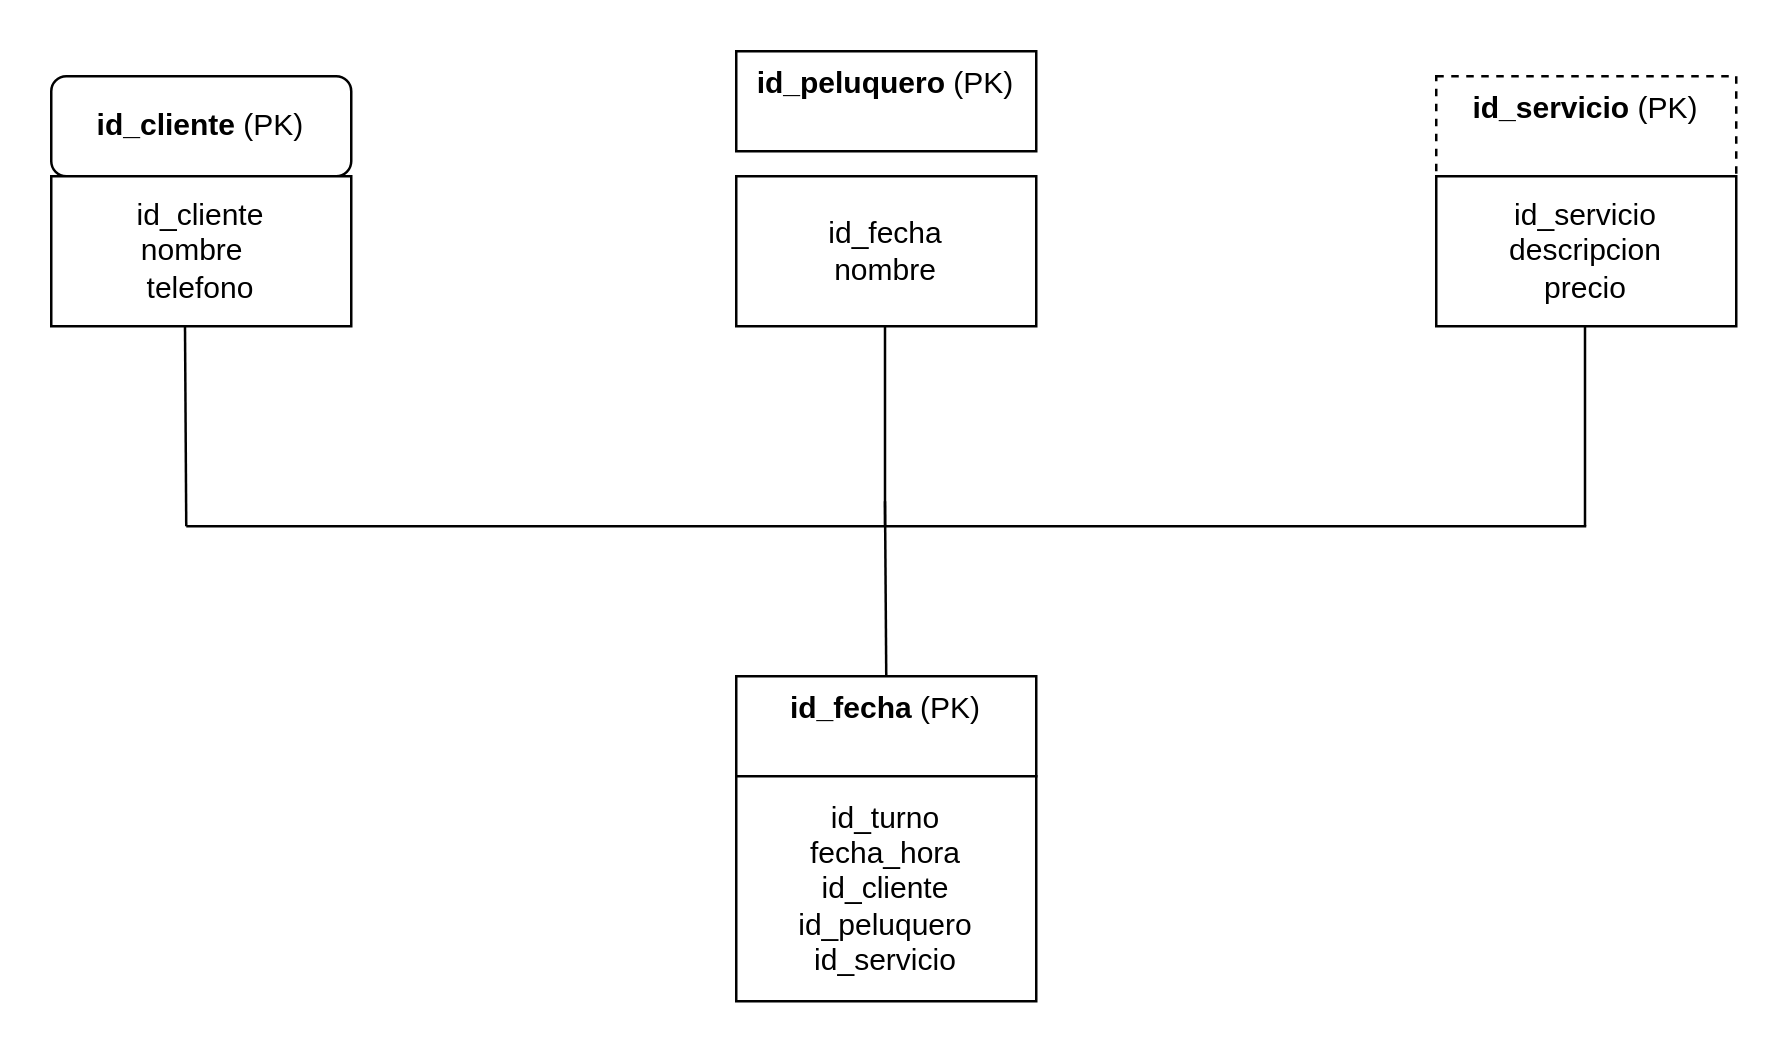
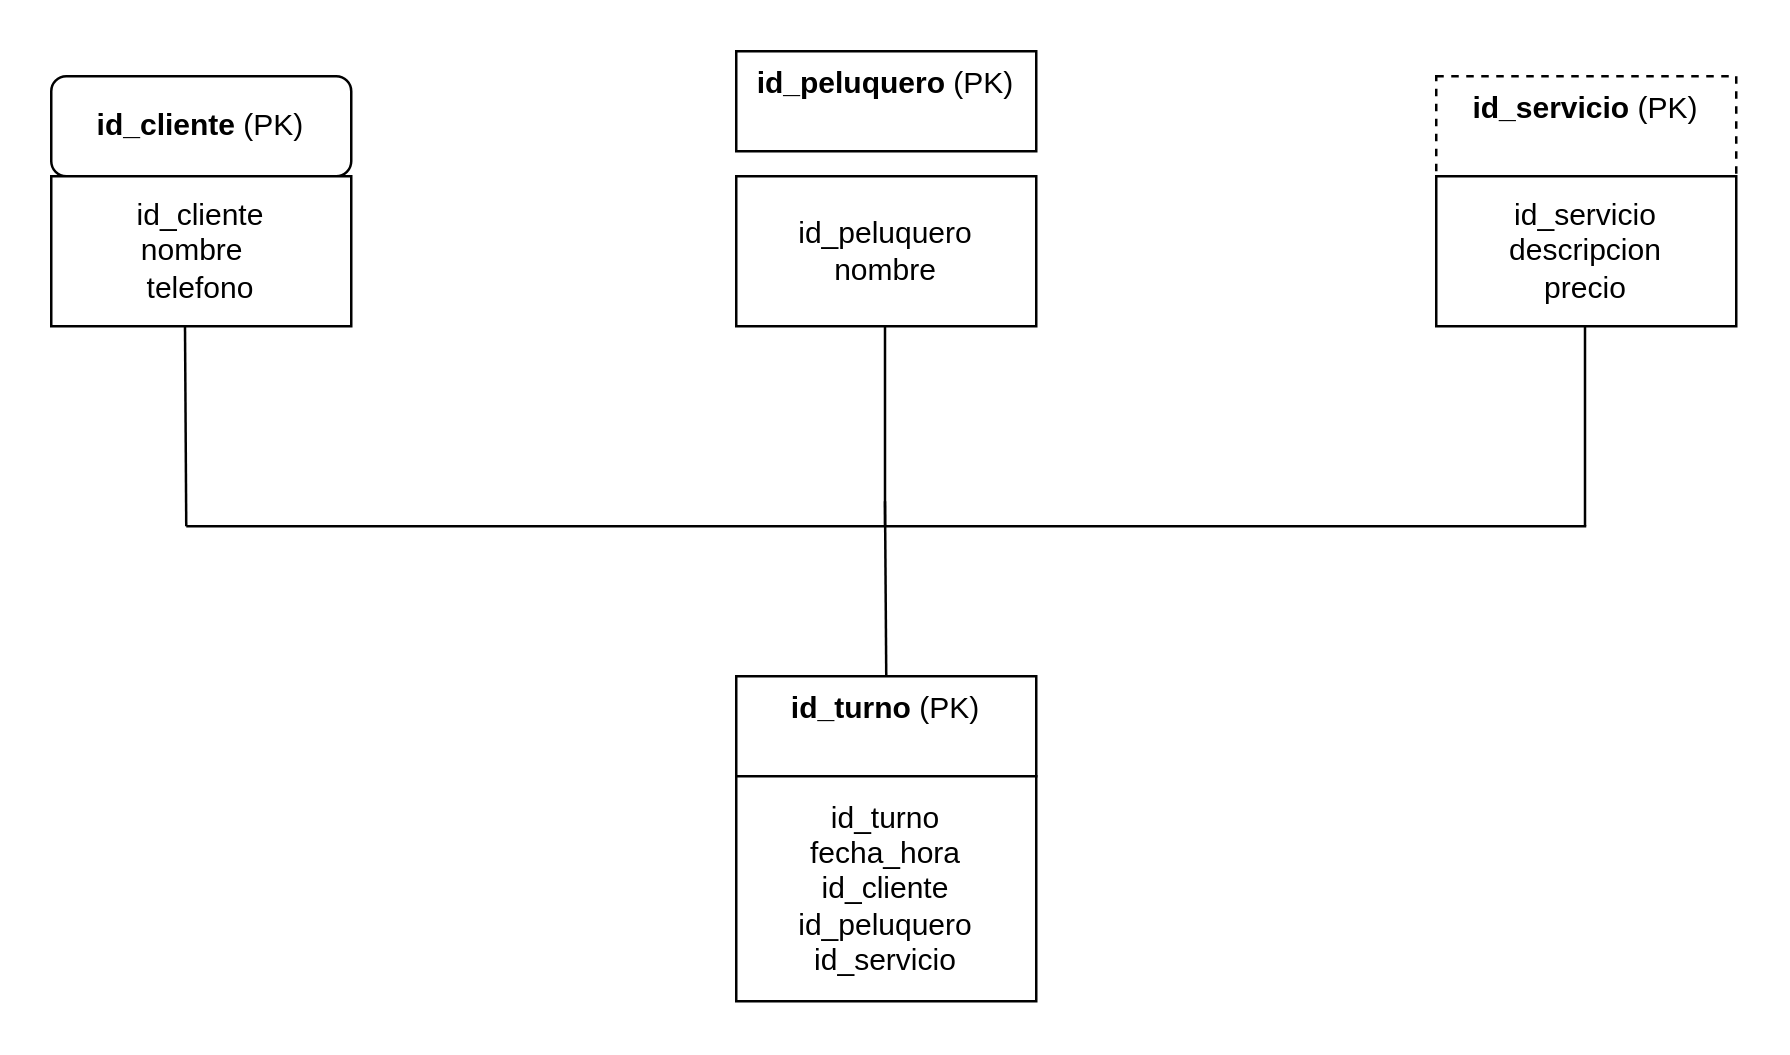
(886, 251) -> (886, 251)
(886, 726) -> (886, 726)
